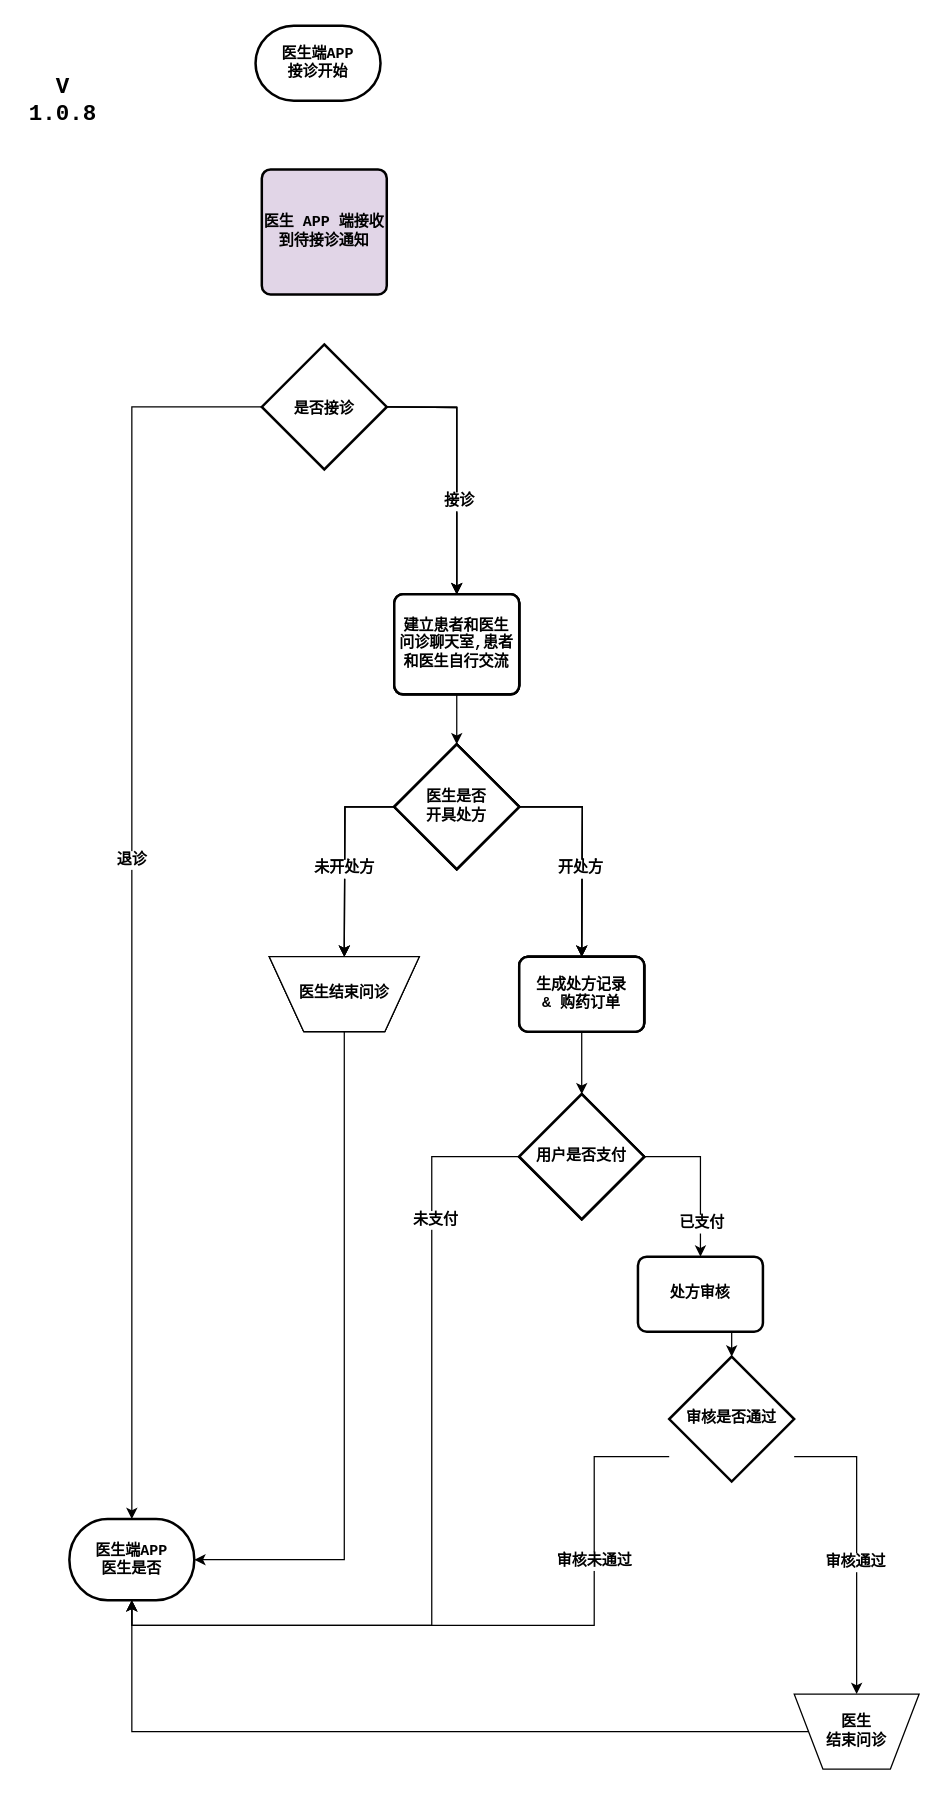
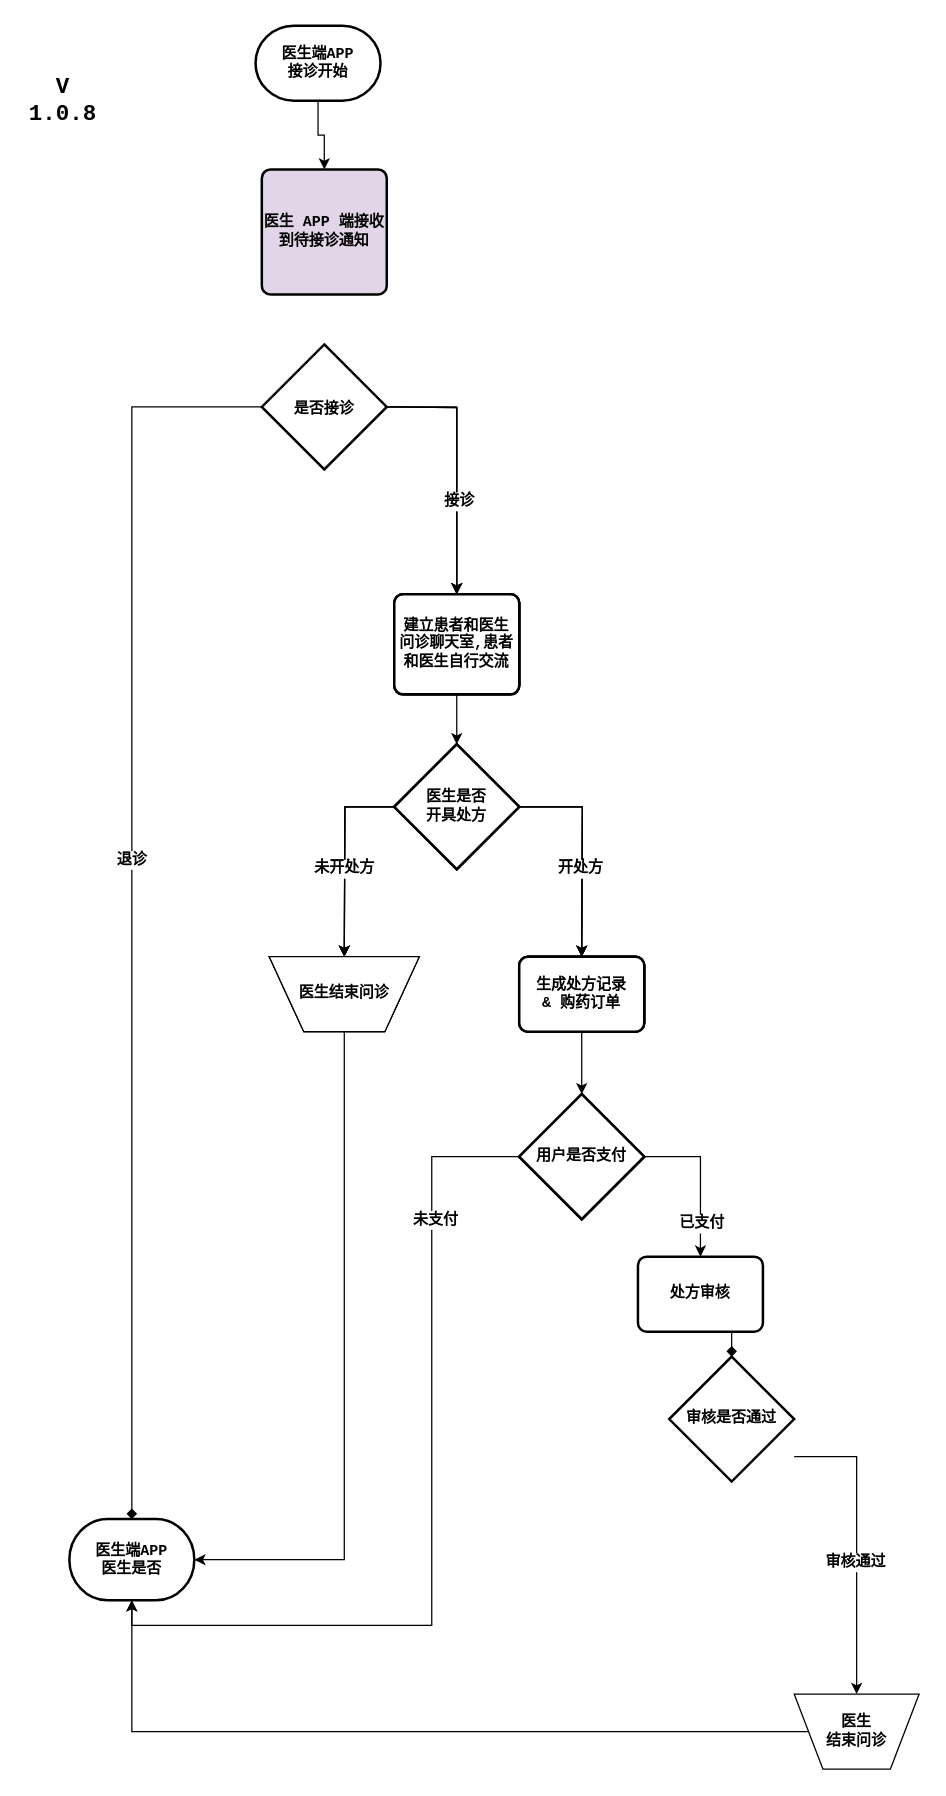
none -> (318, 134)
(732, 1346) -> (732, 1345)
(132, 1509) -> (132, 1508)
(594, 1584) -> none
